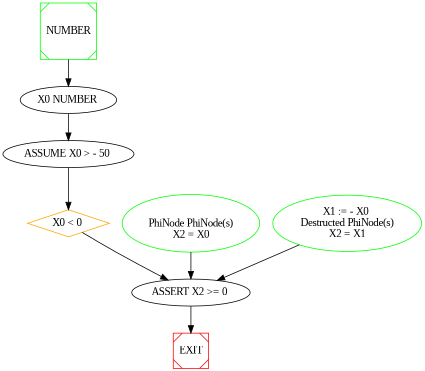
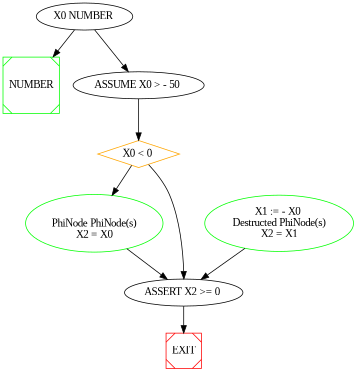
(68, 69) -> (66, 40)
none -> (124, 177)
